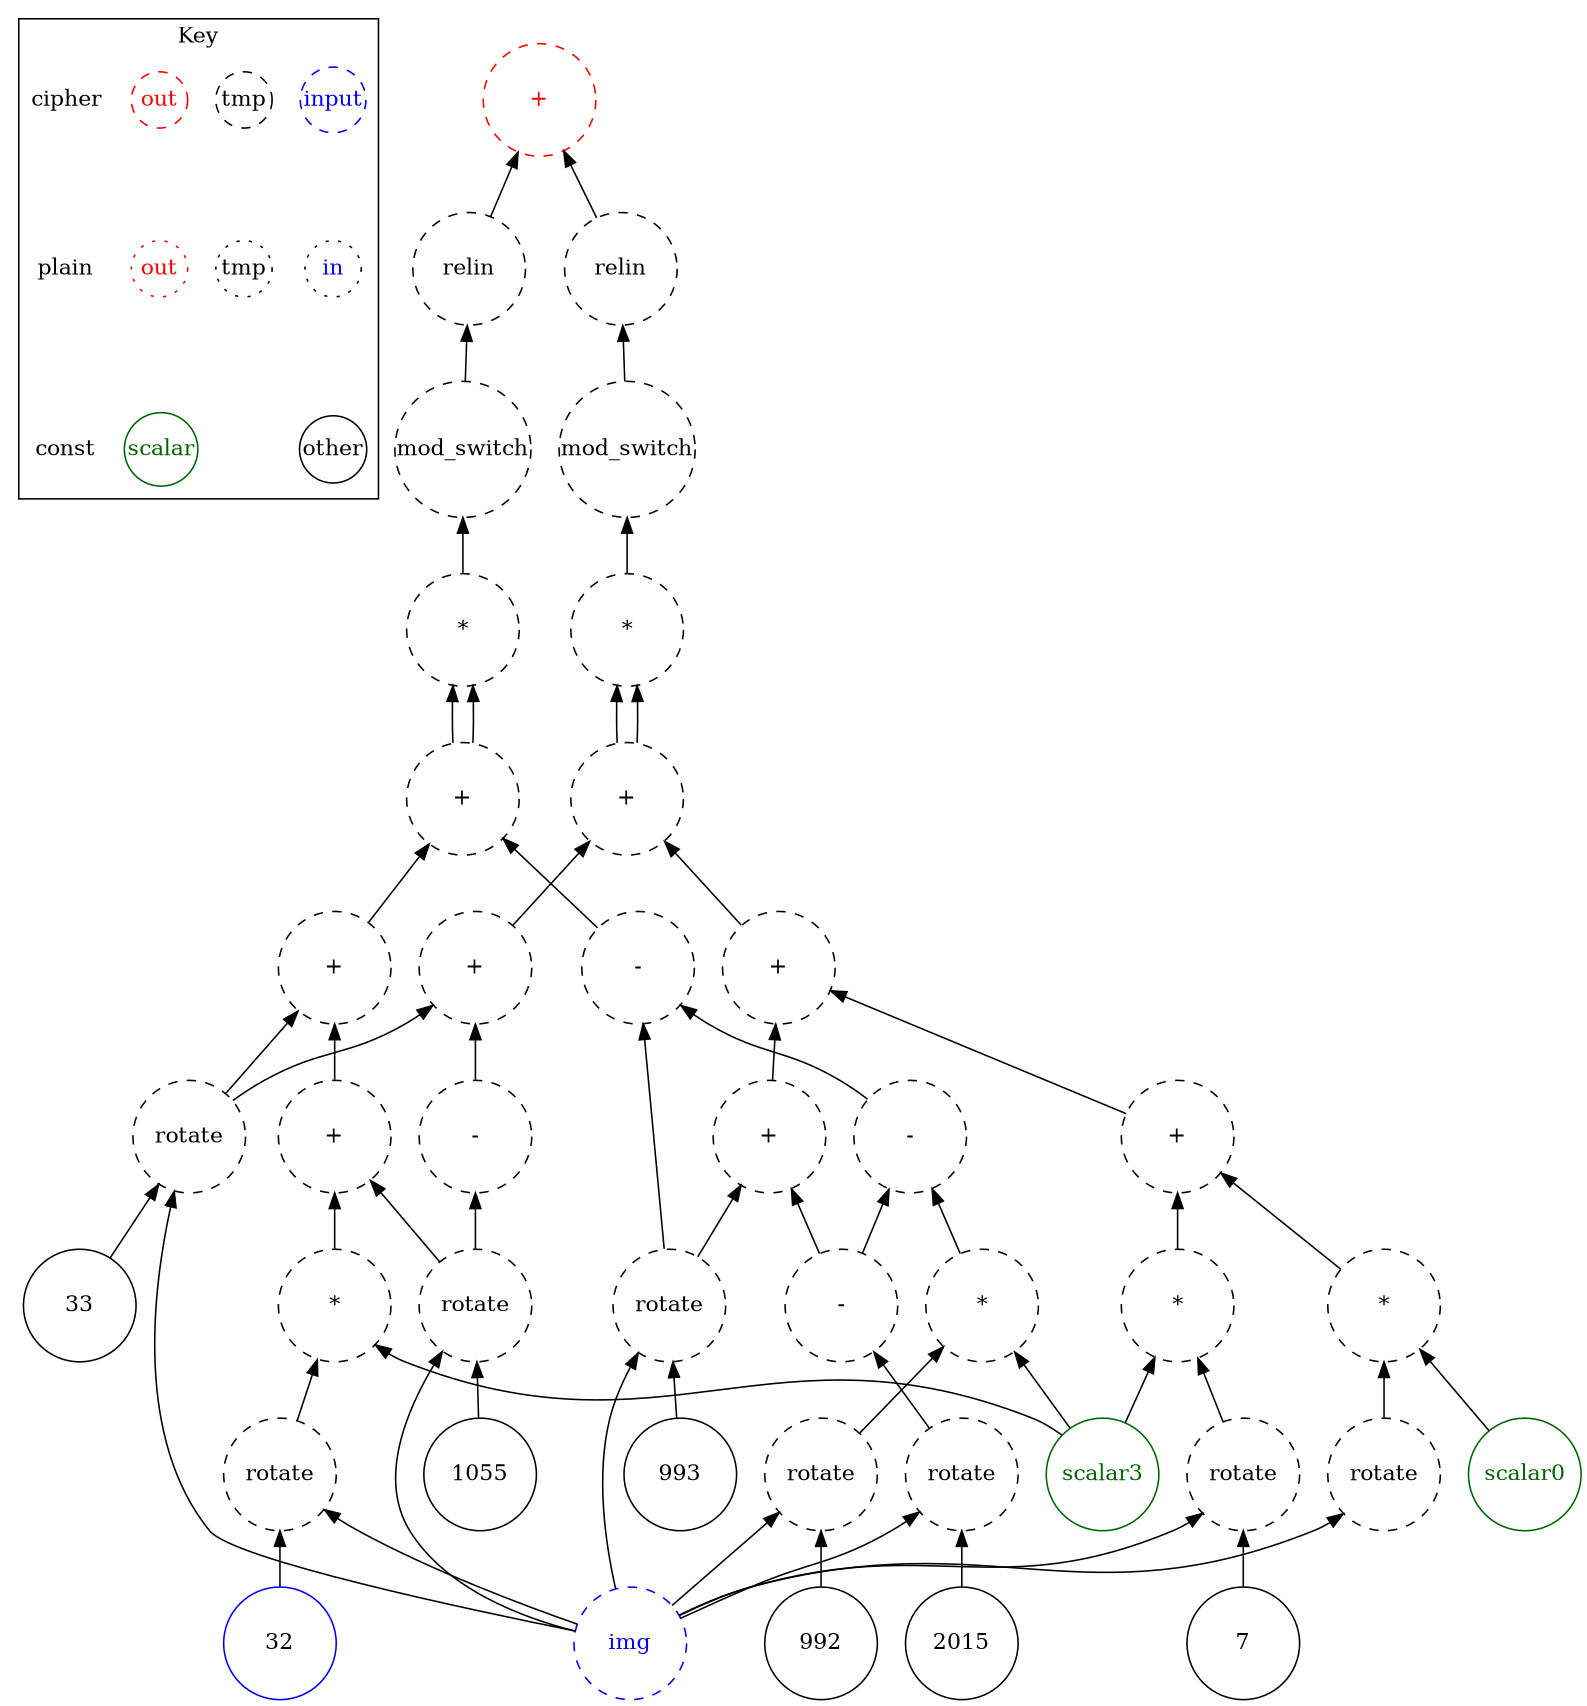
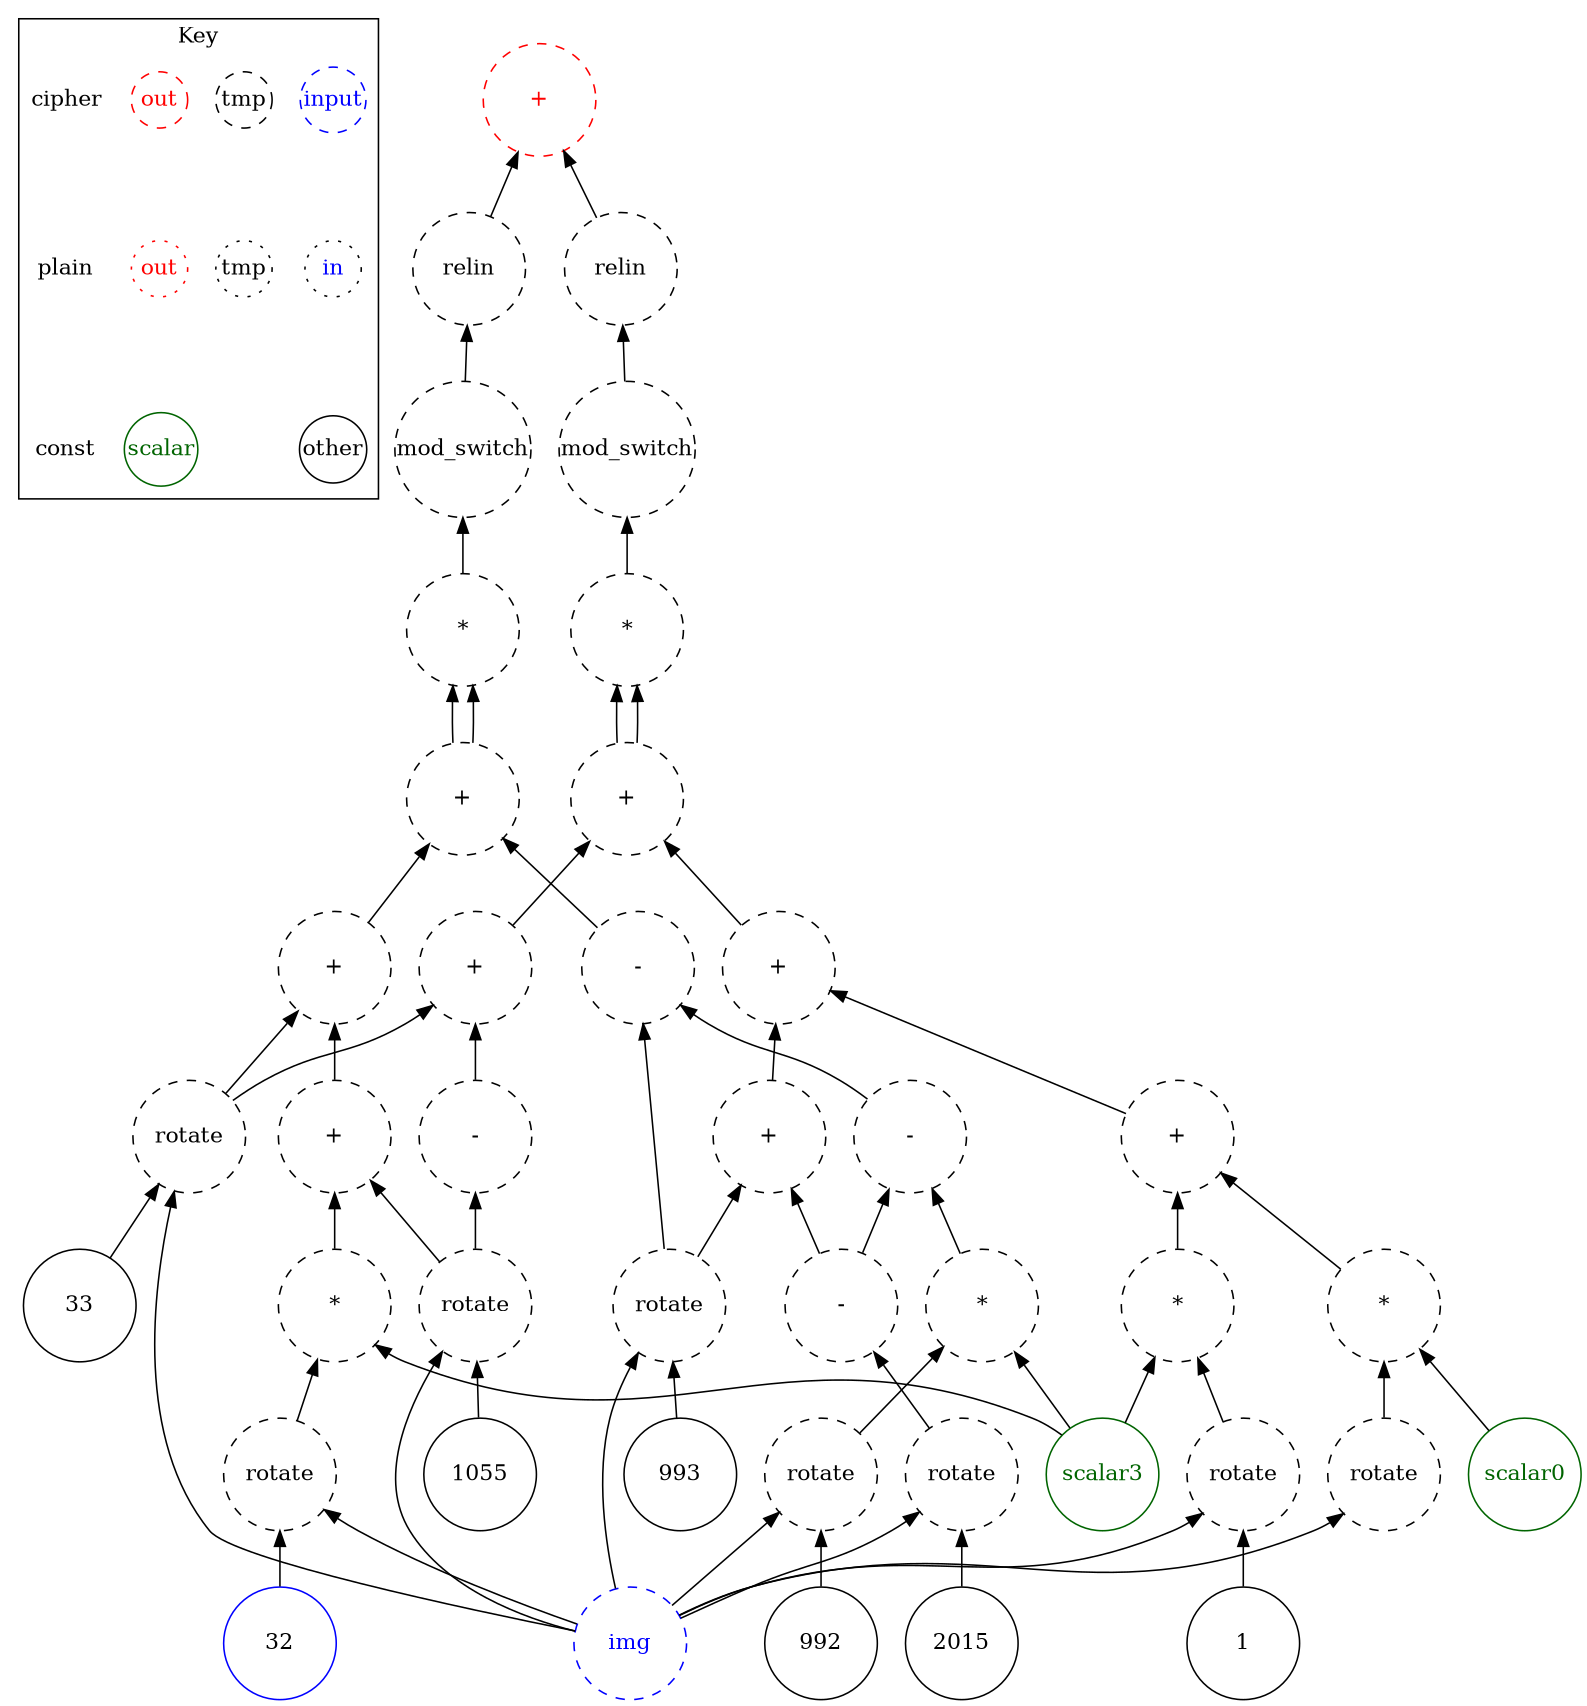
(1243, 1643) -> (1243, 1643)
